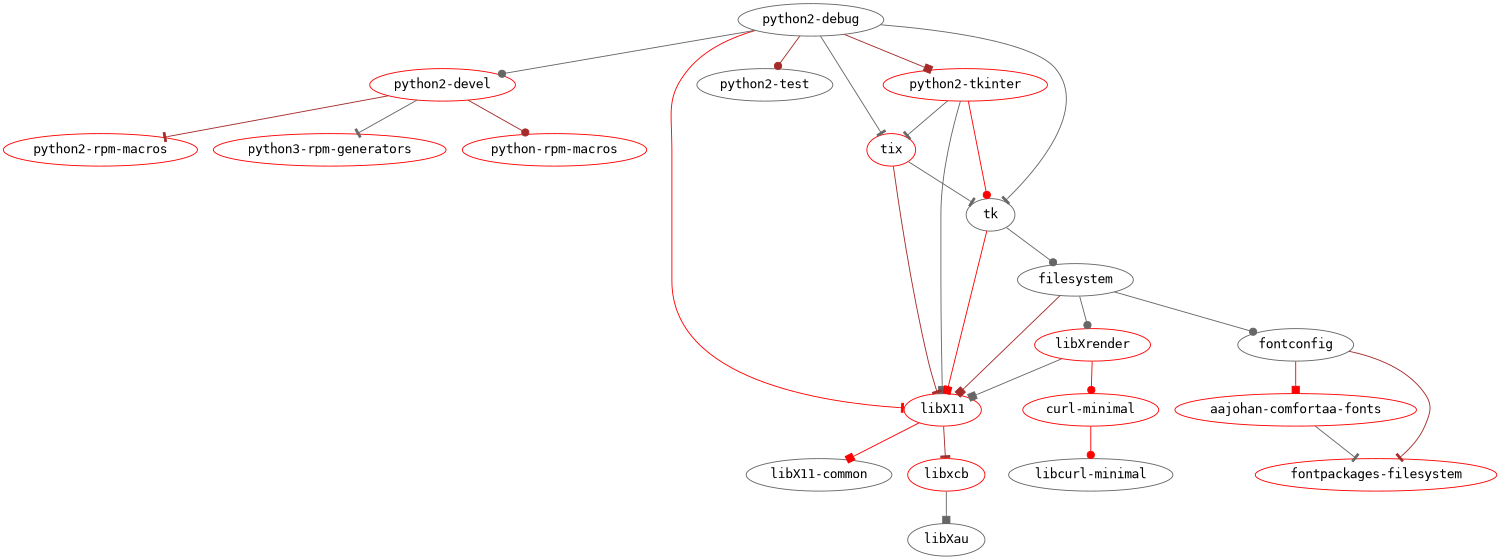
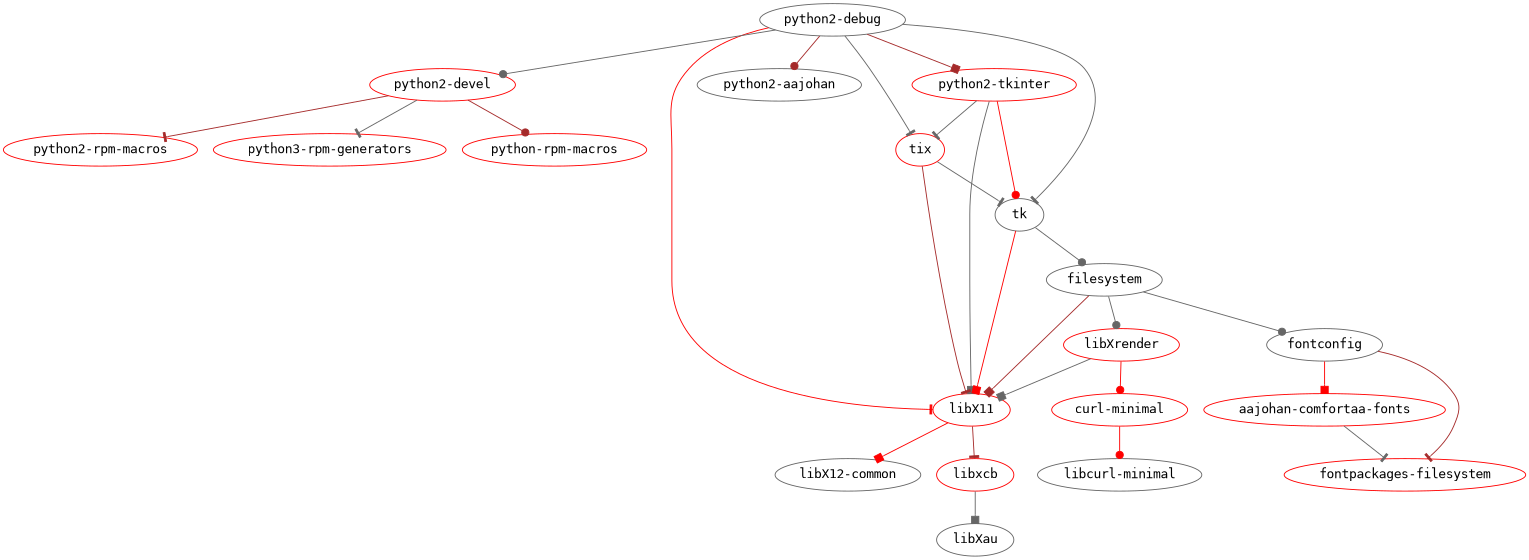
(765, 85) -> (779, 85)
(819, 475) -> (848, 475)
